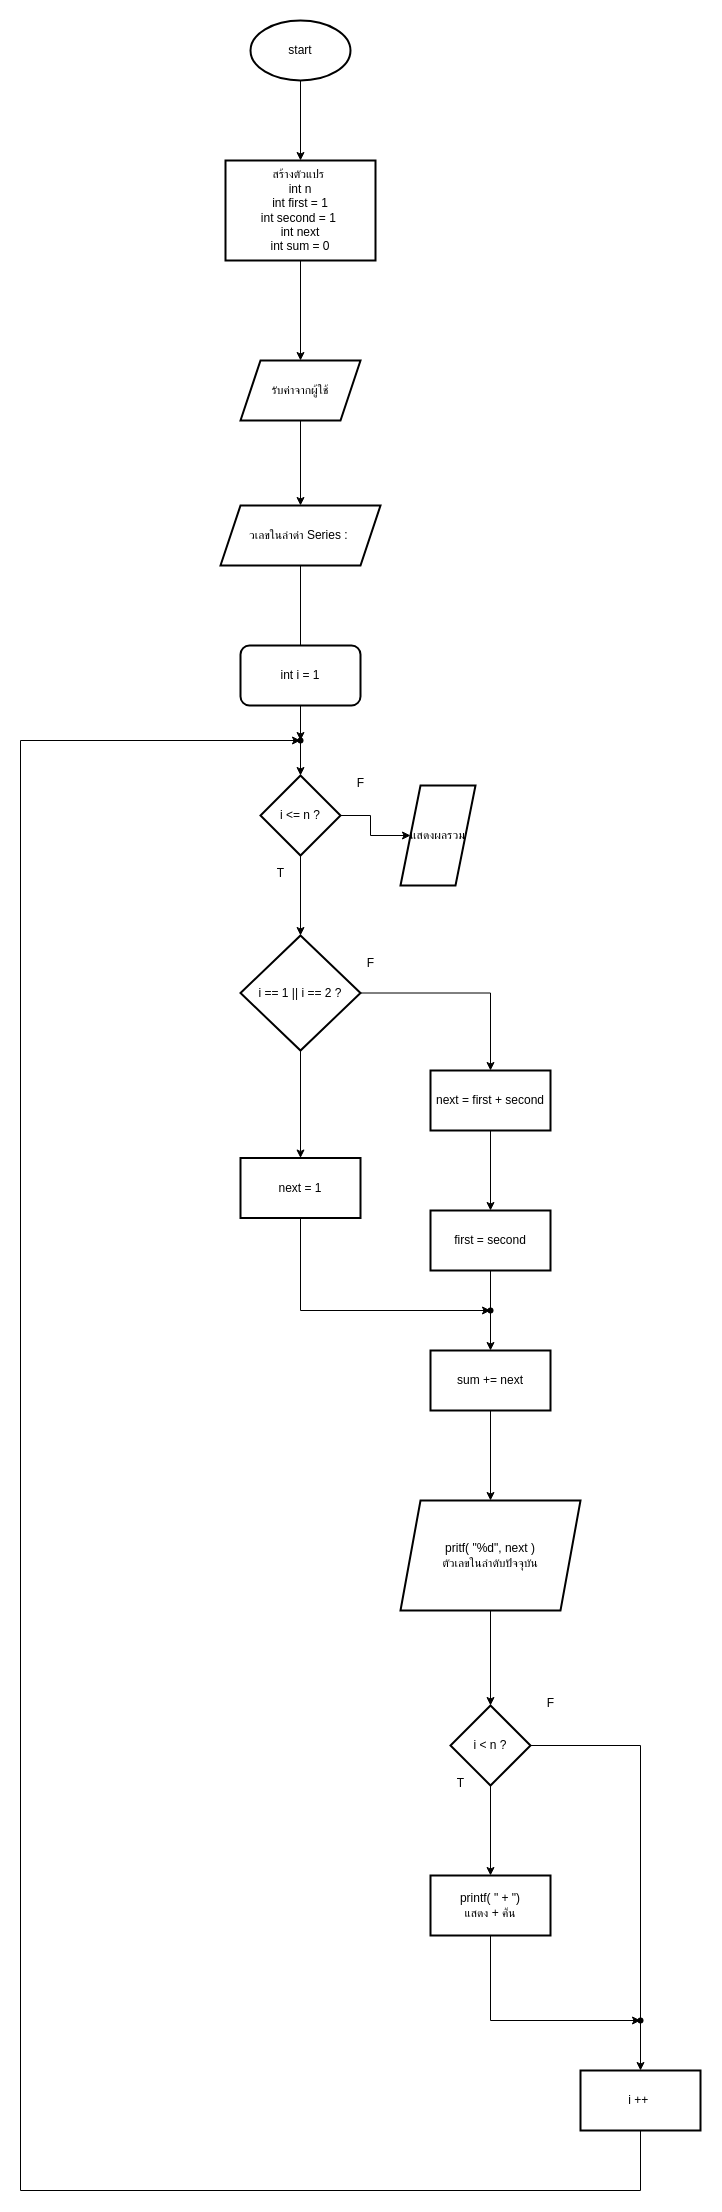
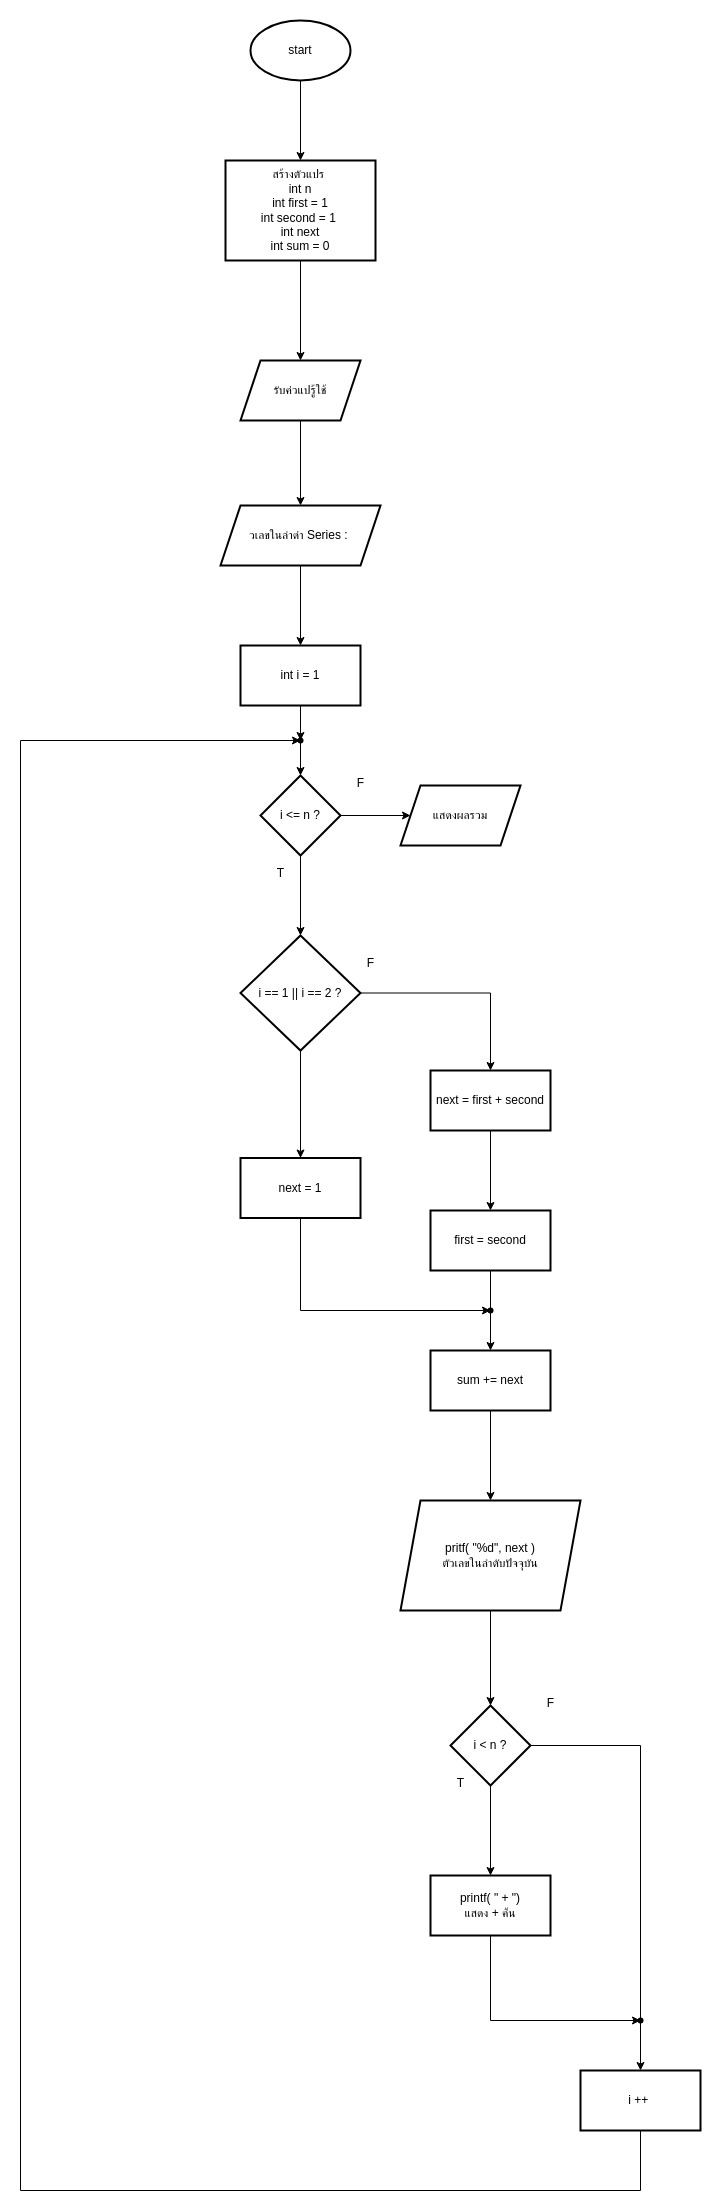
(301, 391) -> (301, 391)
(301, 640) -> (301, 637)
(301, 676) -> (301, 676)
(438, 836) -> (461, 816)
